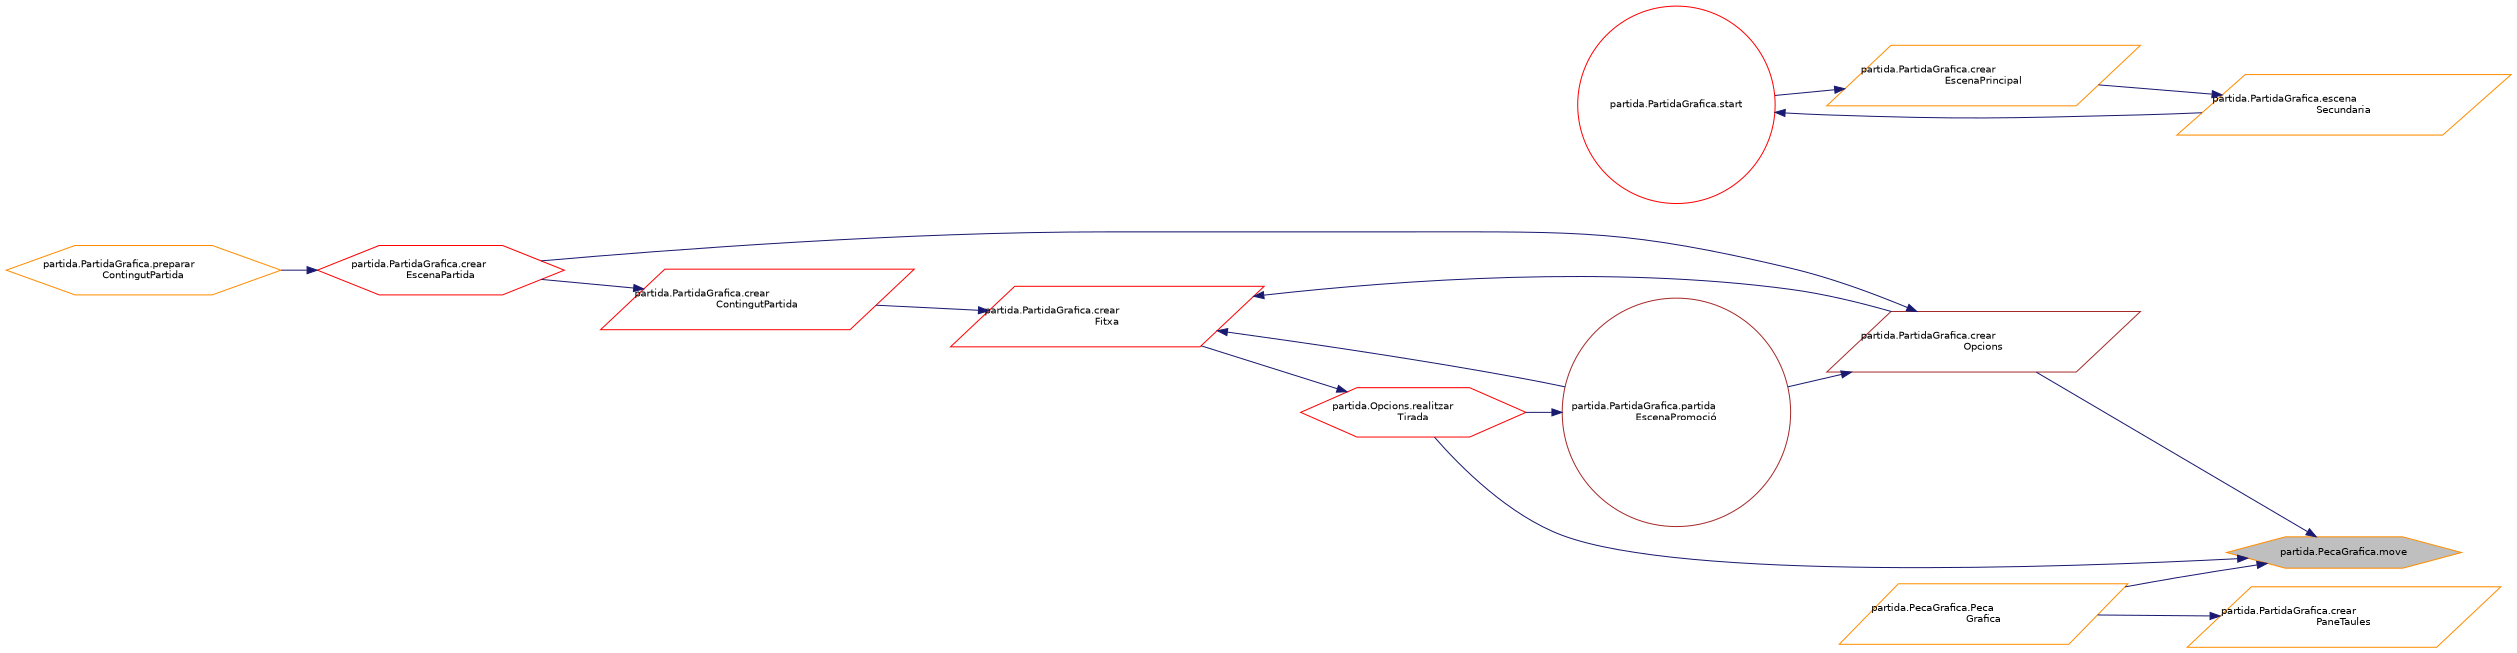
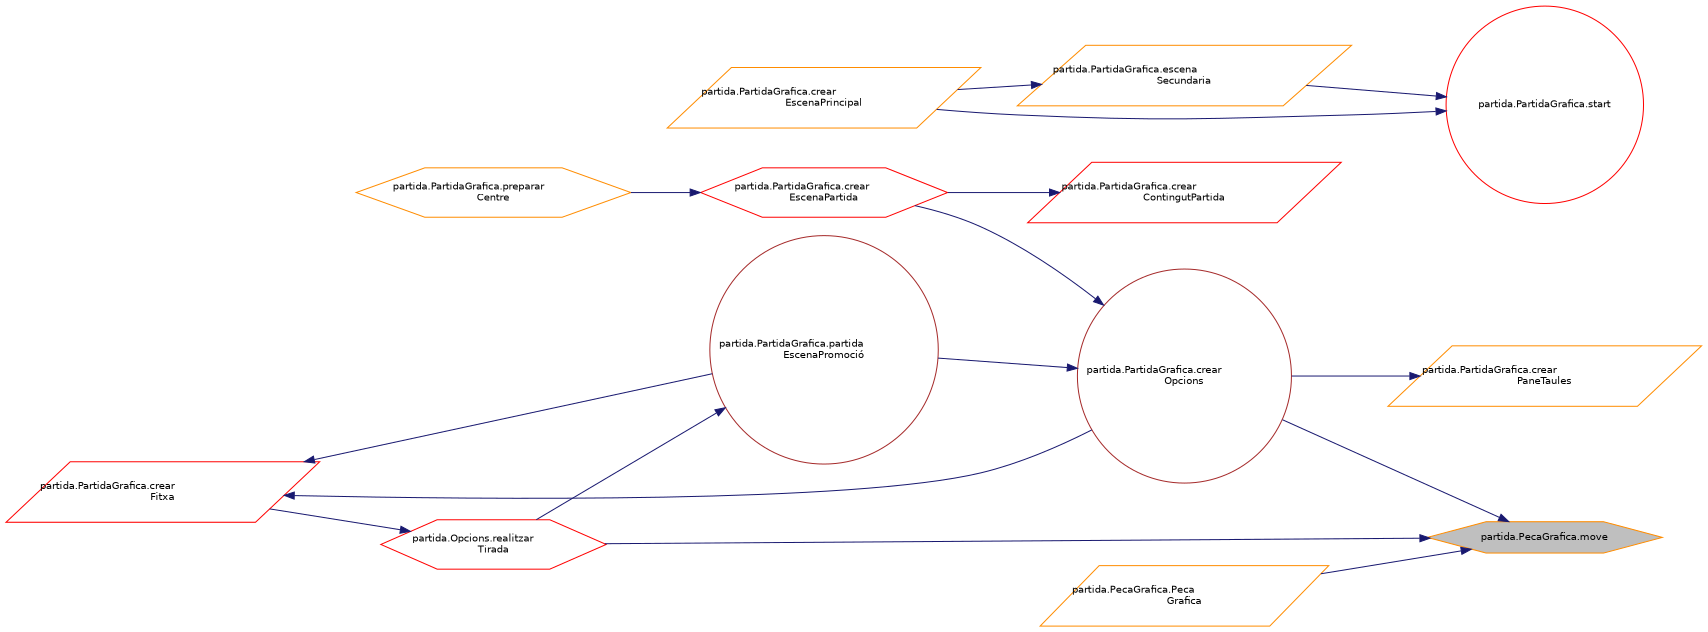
(1805, 93) -> (1186, 119)
(144, 270) -> (493, 193)
(927, 308) -> none
(1984, 342) -> (1184, 376)
(2154, 615) -> (1351, 376)
